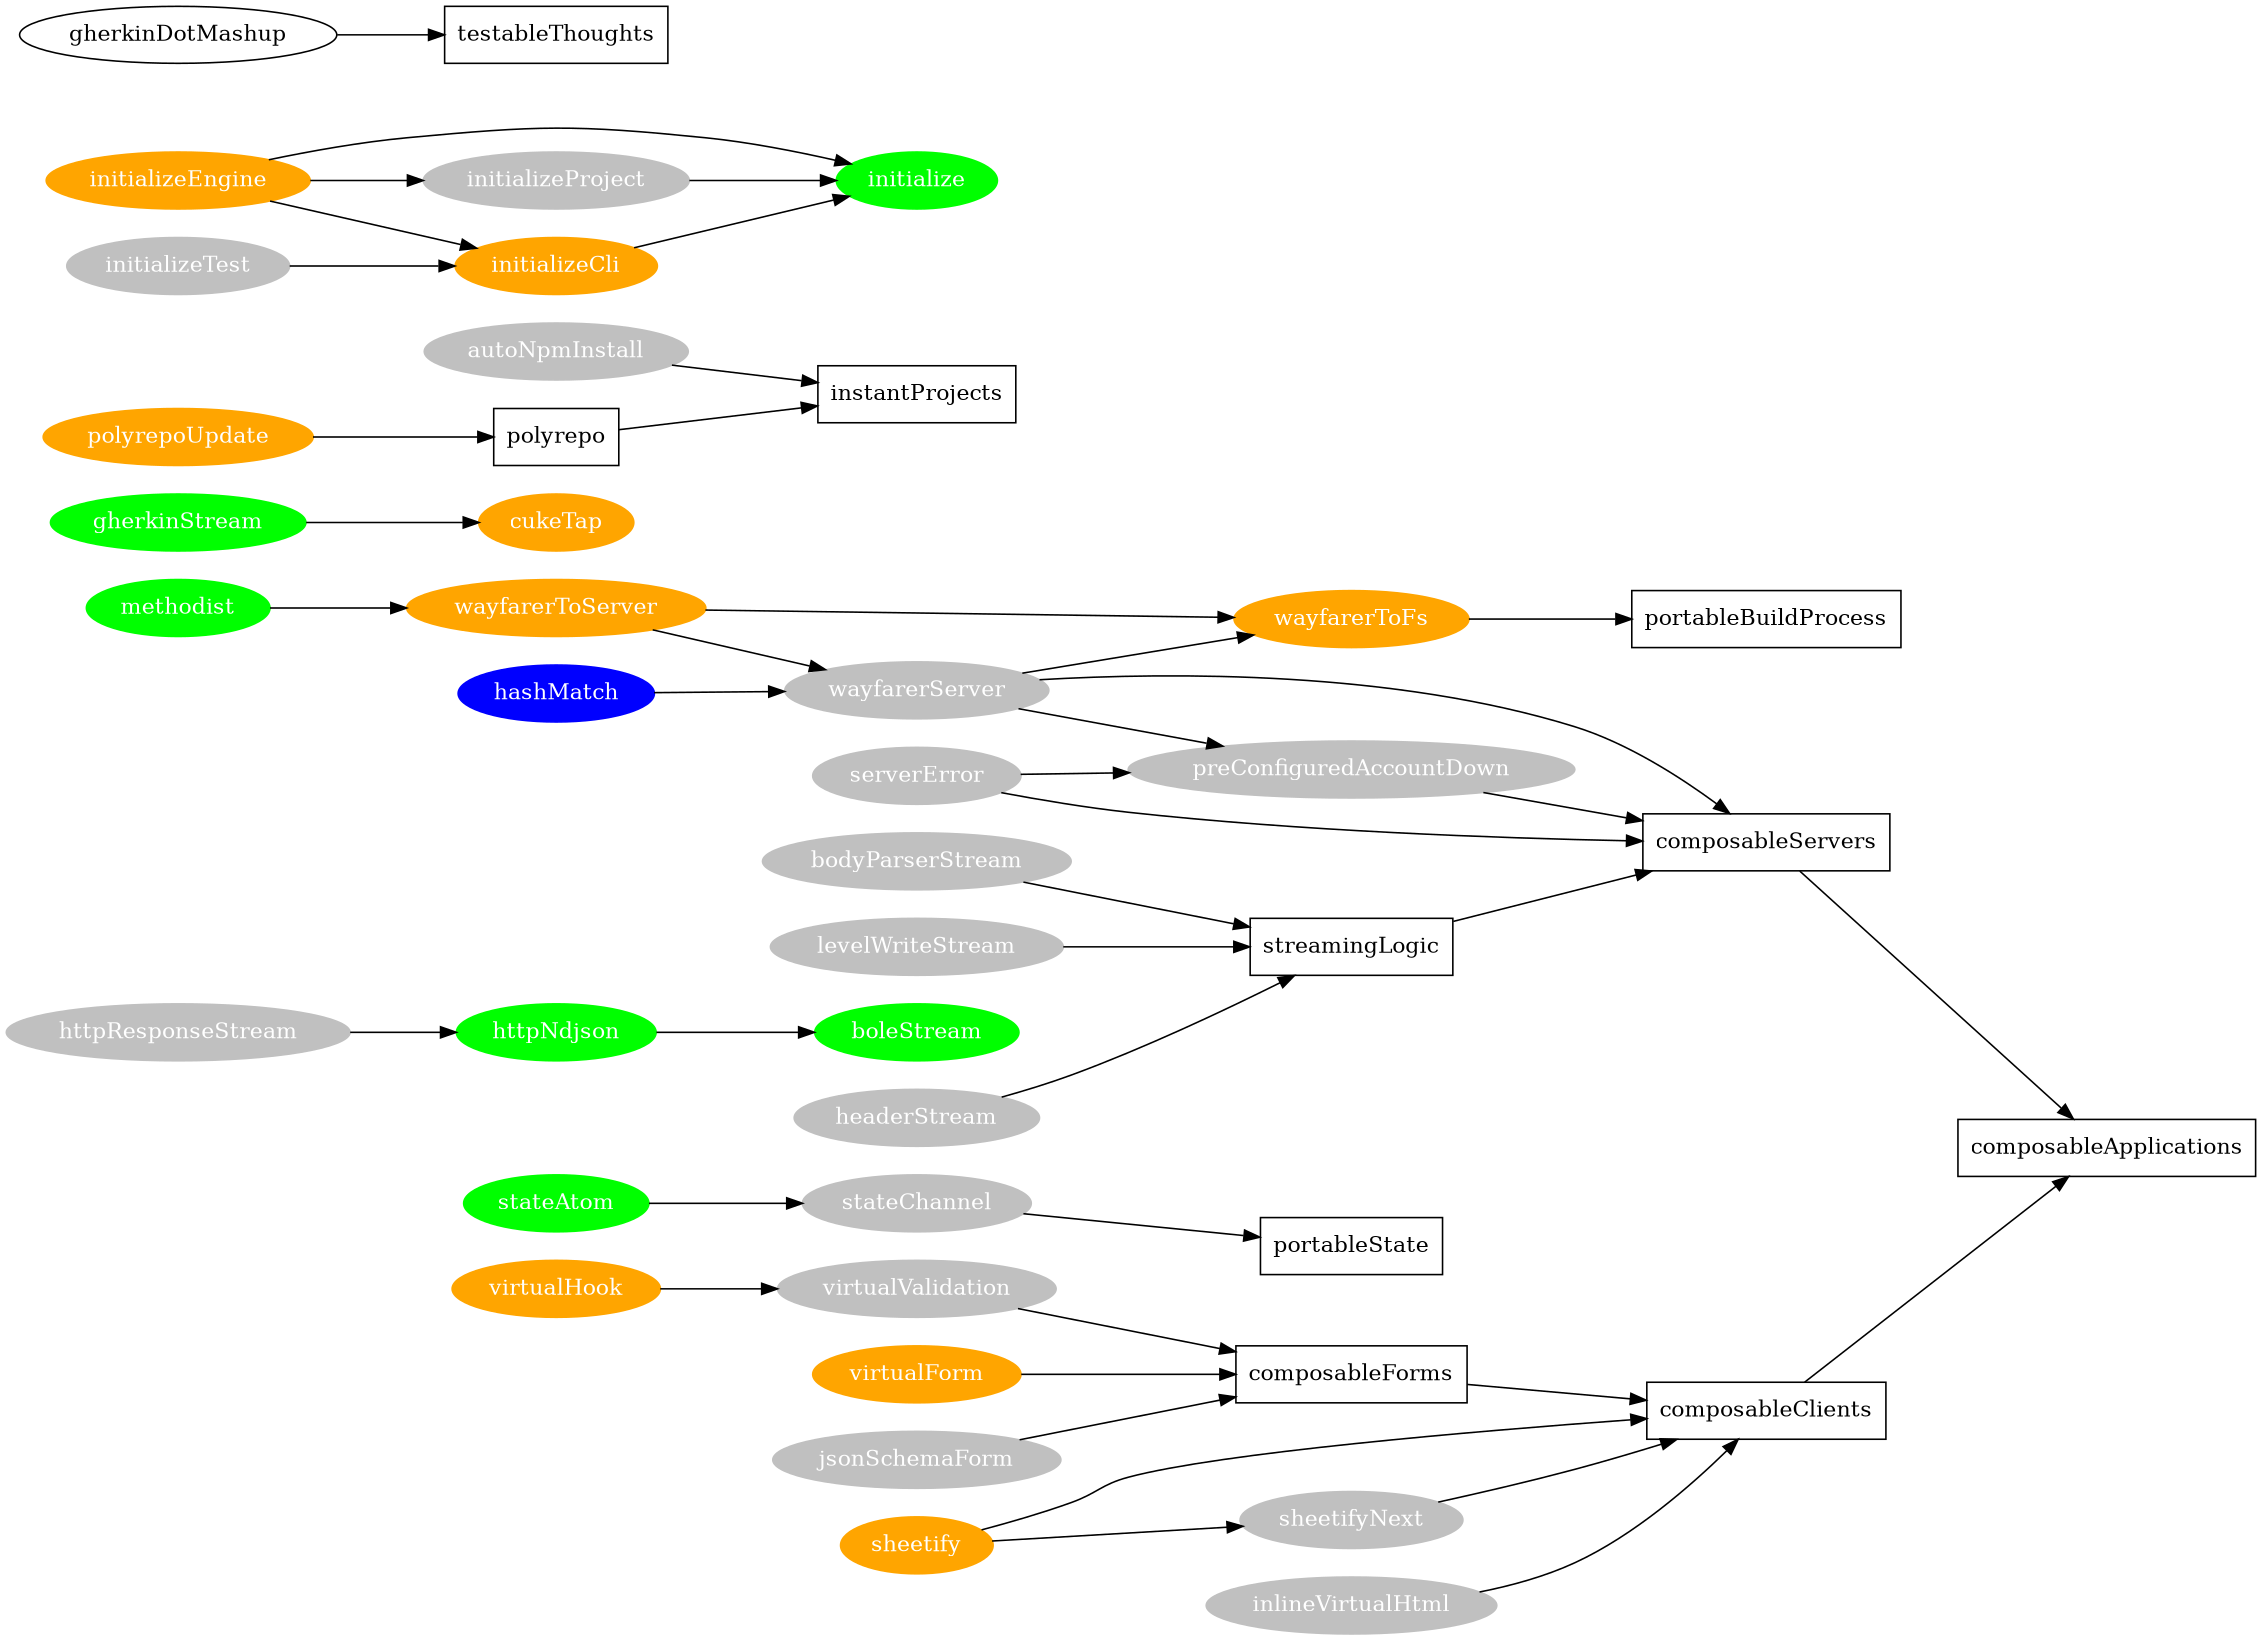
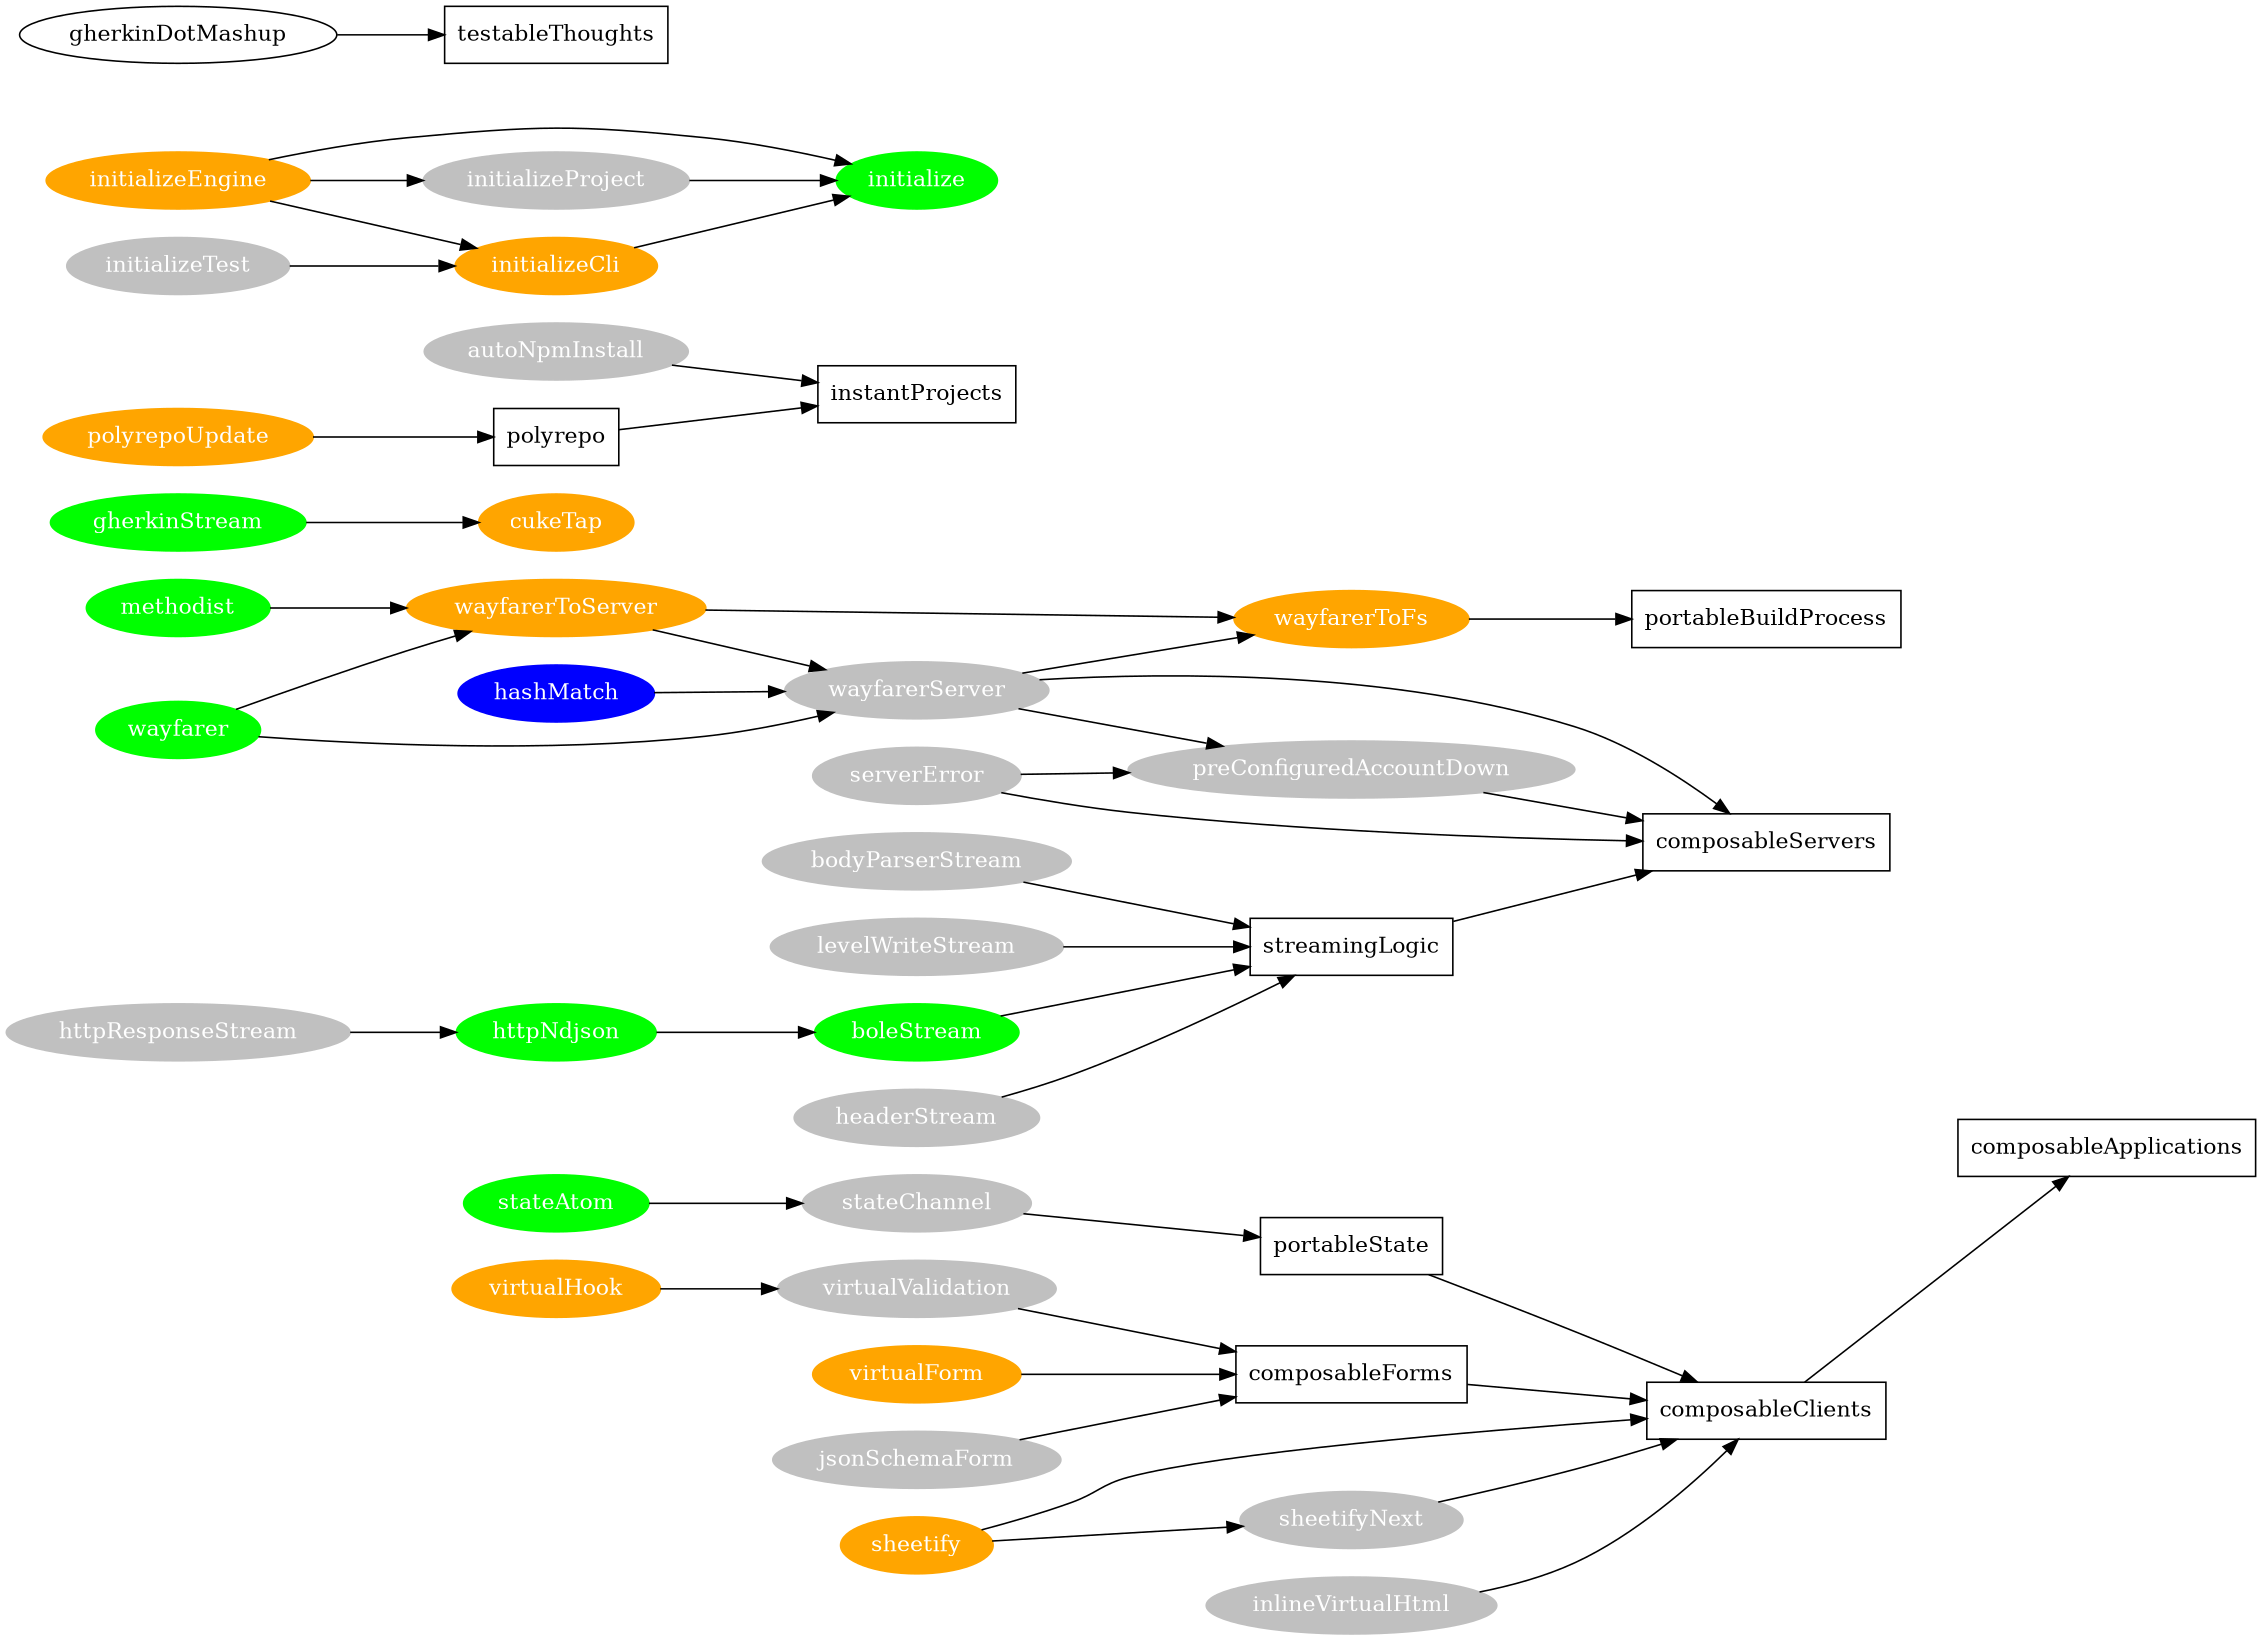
none -> (178, 730)
(1930, 990) -> none
none -> (1117, 993)
none -> (1556, 1324)
